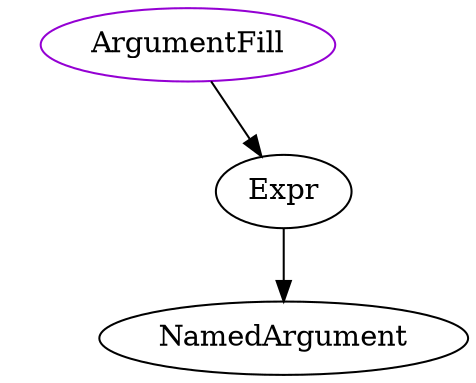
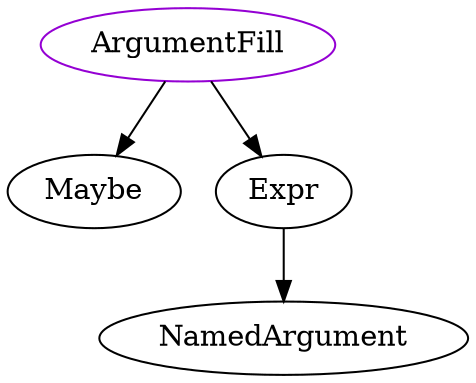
none -> (94, 192)
